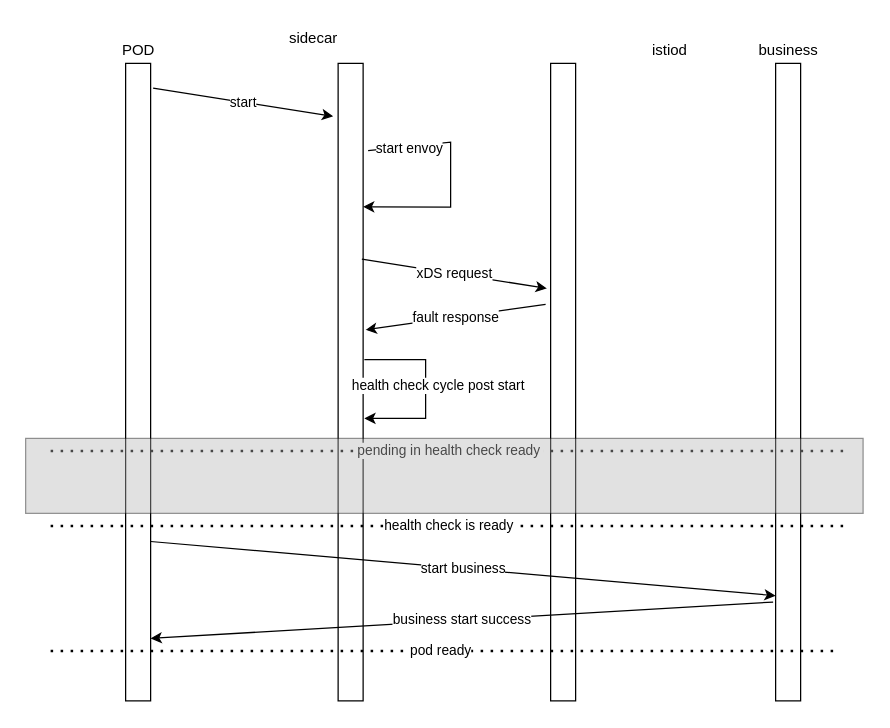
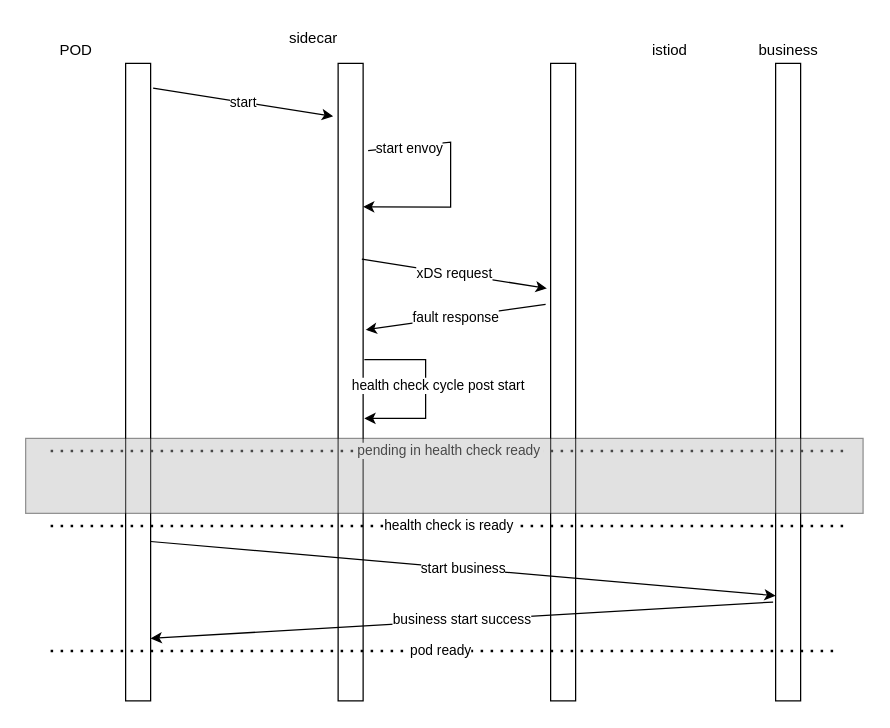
(138, 51) -> (76, 51)
